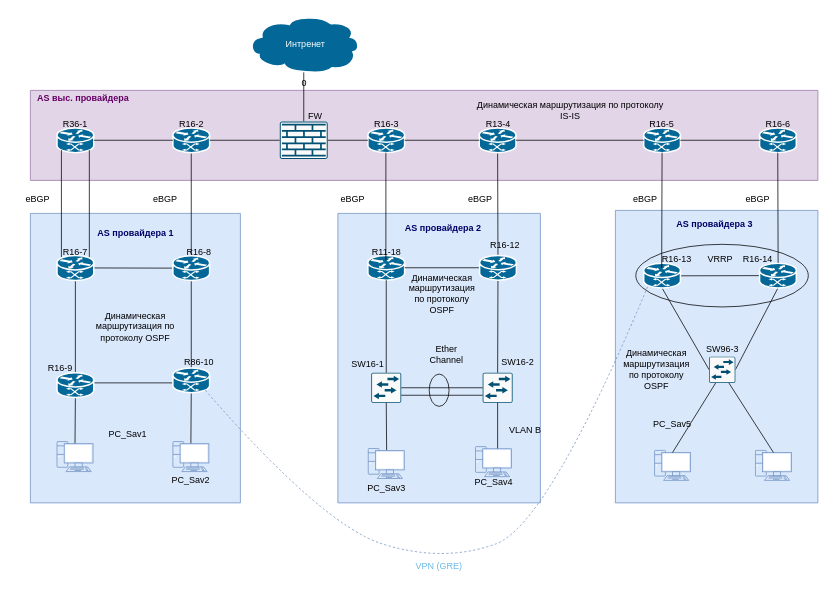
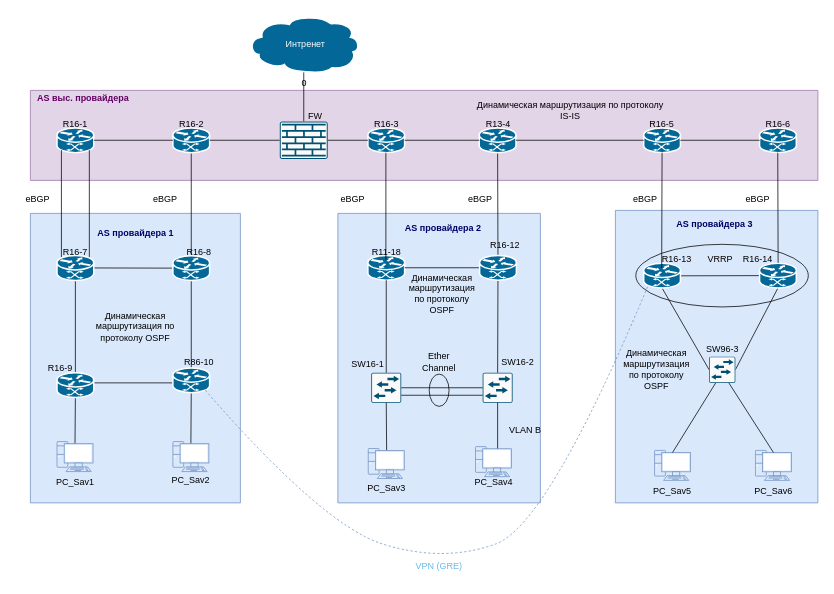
(75, 124) -> (75, 124)
(447, 354) -> (439, 362)
(673, 424) -> (673, 492)
(128, 434) -> (75, 483)
none -> (773, 492)
